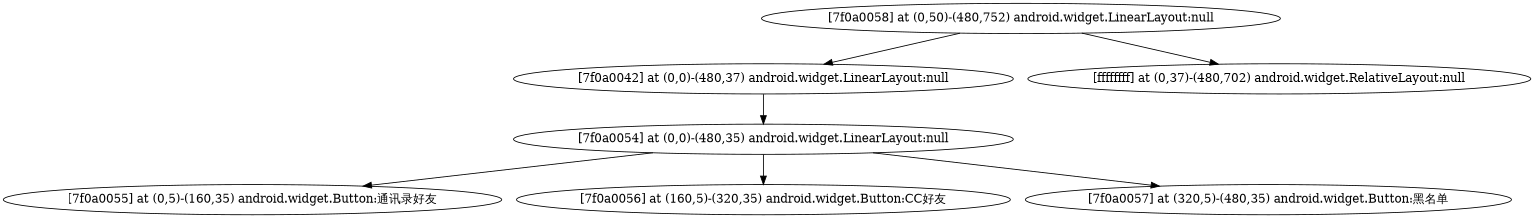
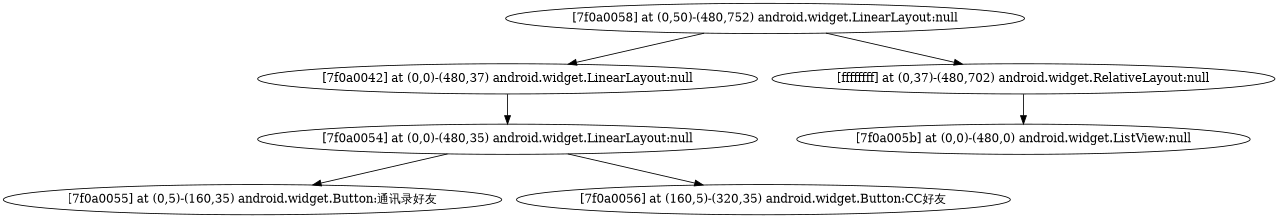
none -> (1023, 139)
(1268, 200) -> none
